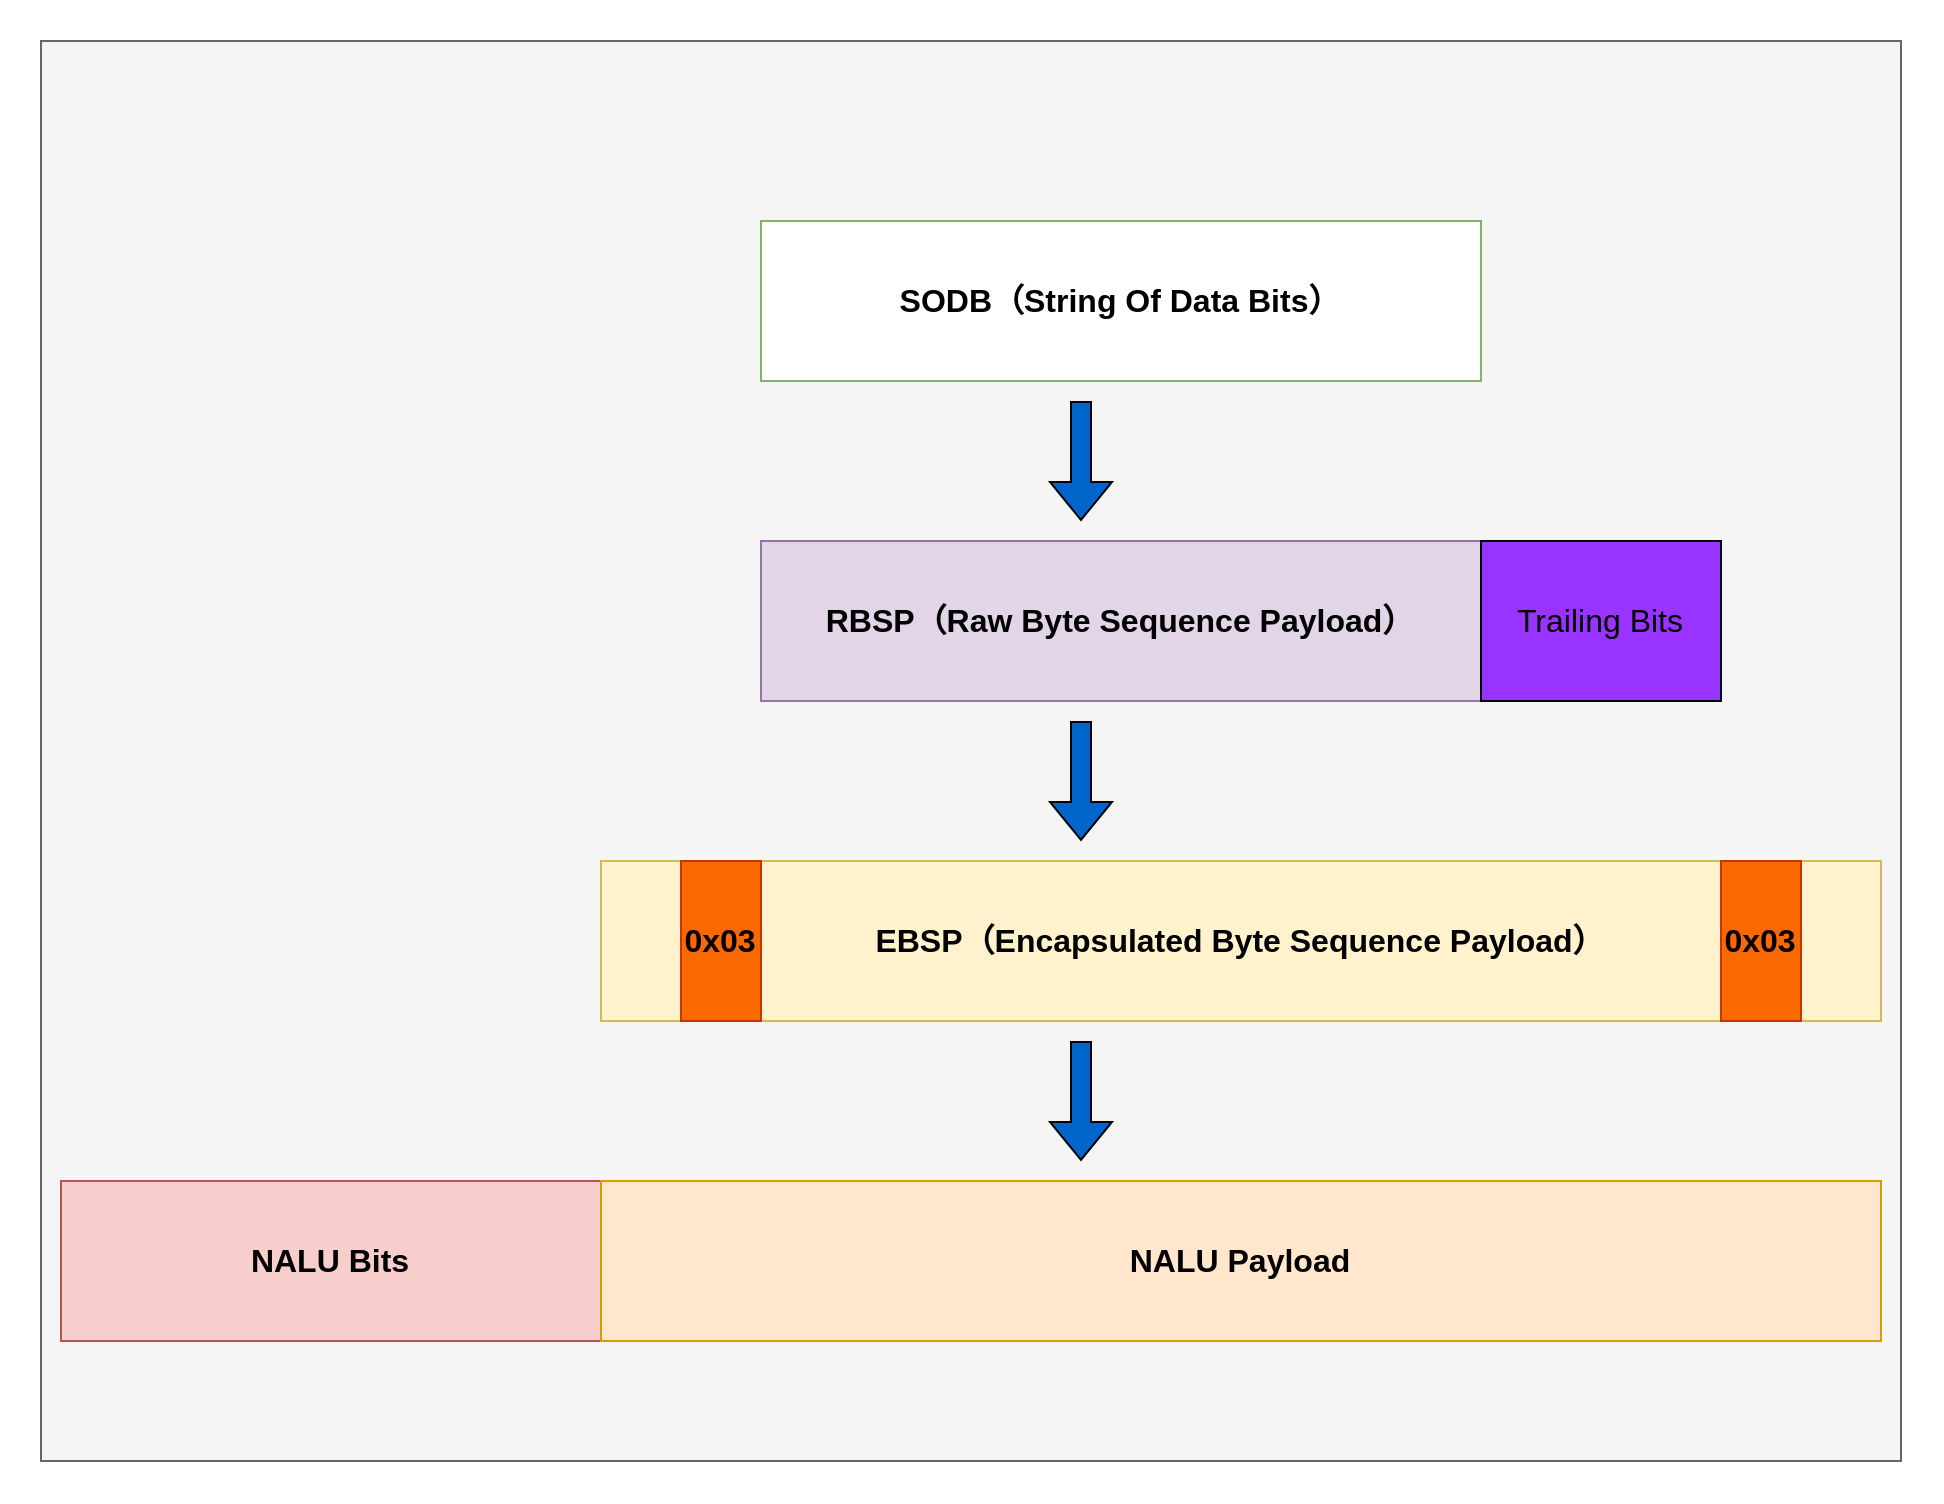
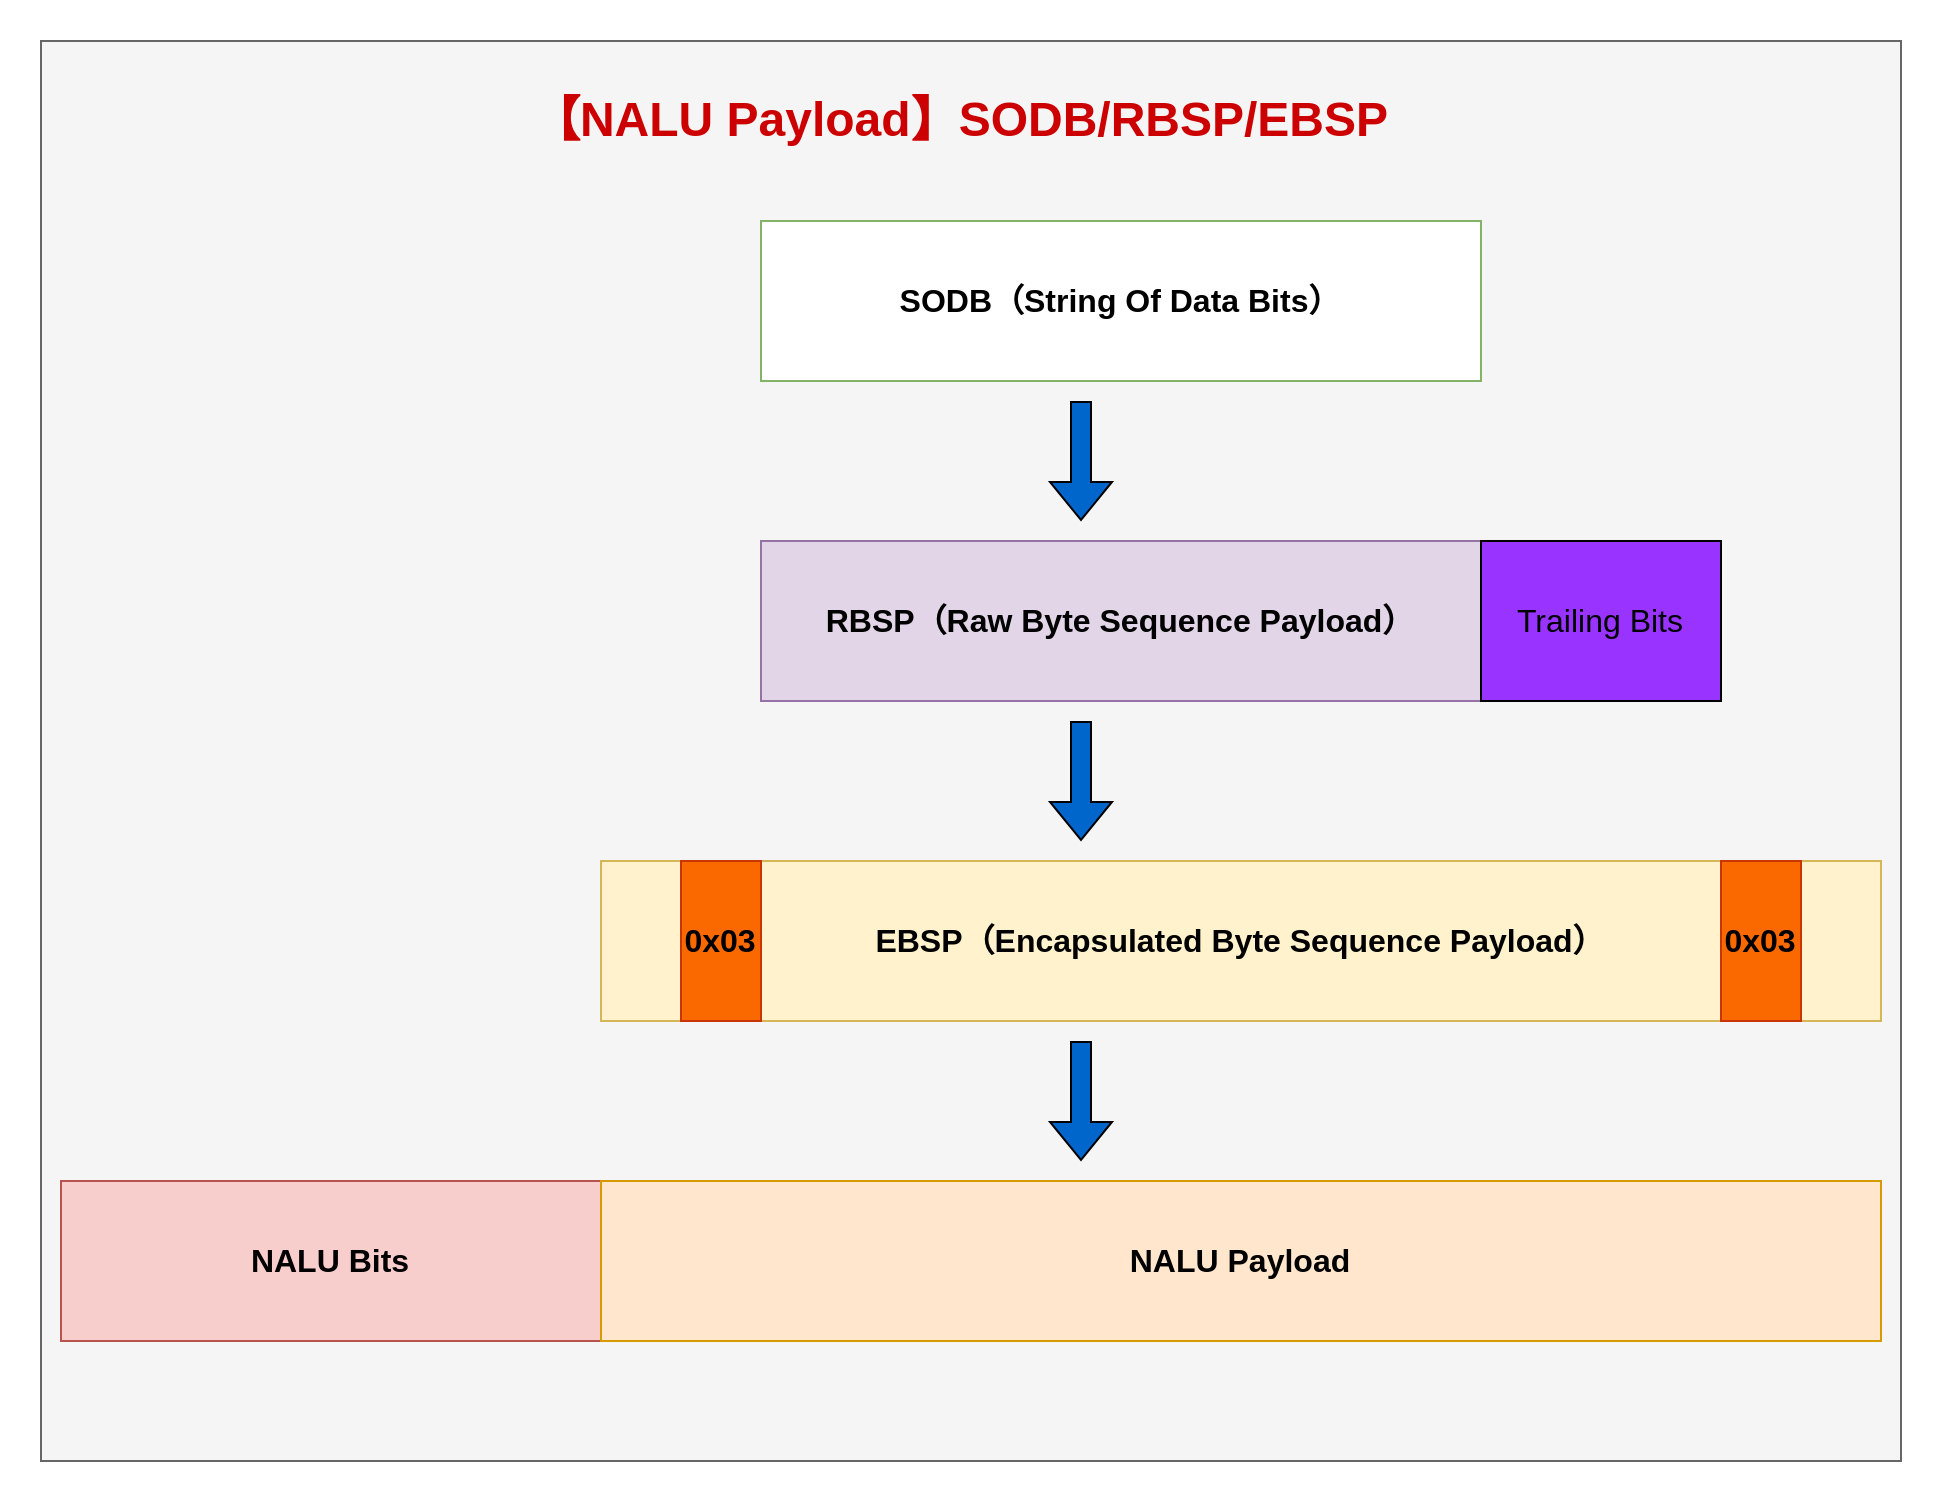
none -> (961, 121)
